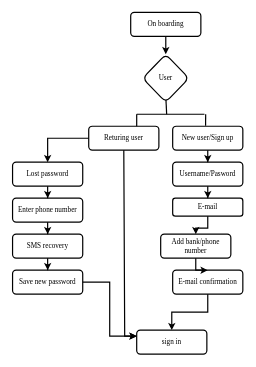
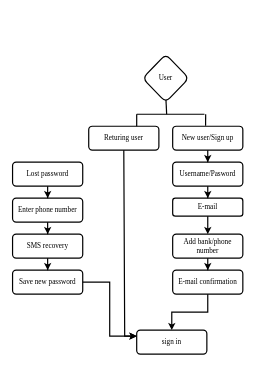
(166, 24) -> none
(166, 48) -> none
(58, 138) -> none
(196, 246) -> (208, 246)
